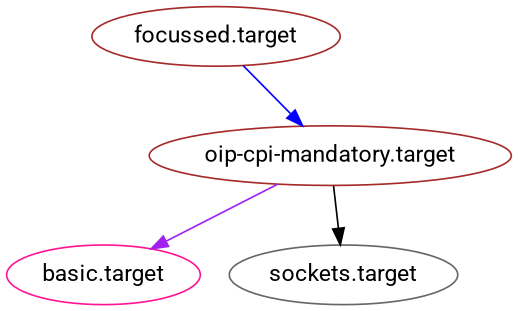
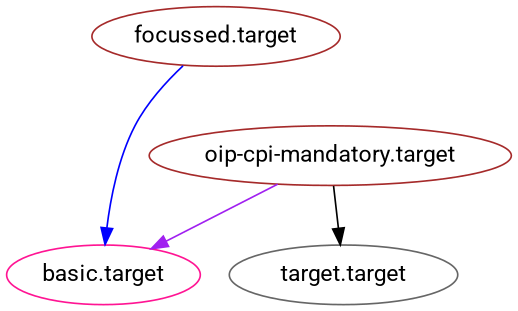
(267, 90) -> (129, 139)
(344, 275) -> (344, 275)
